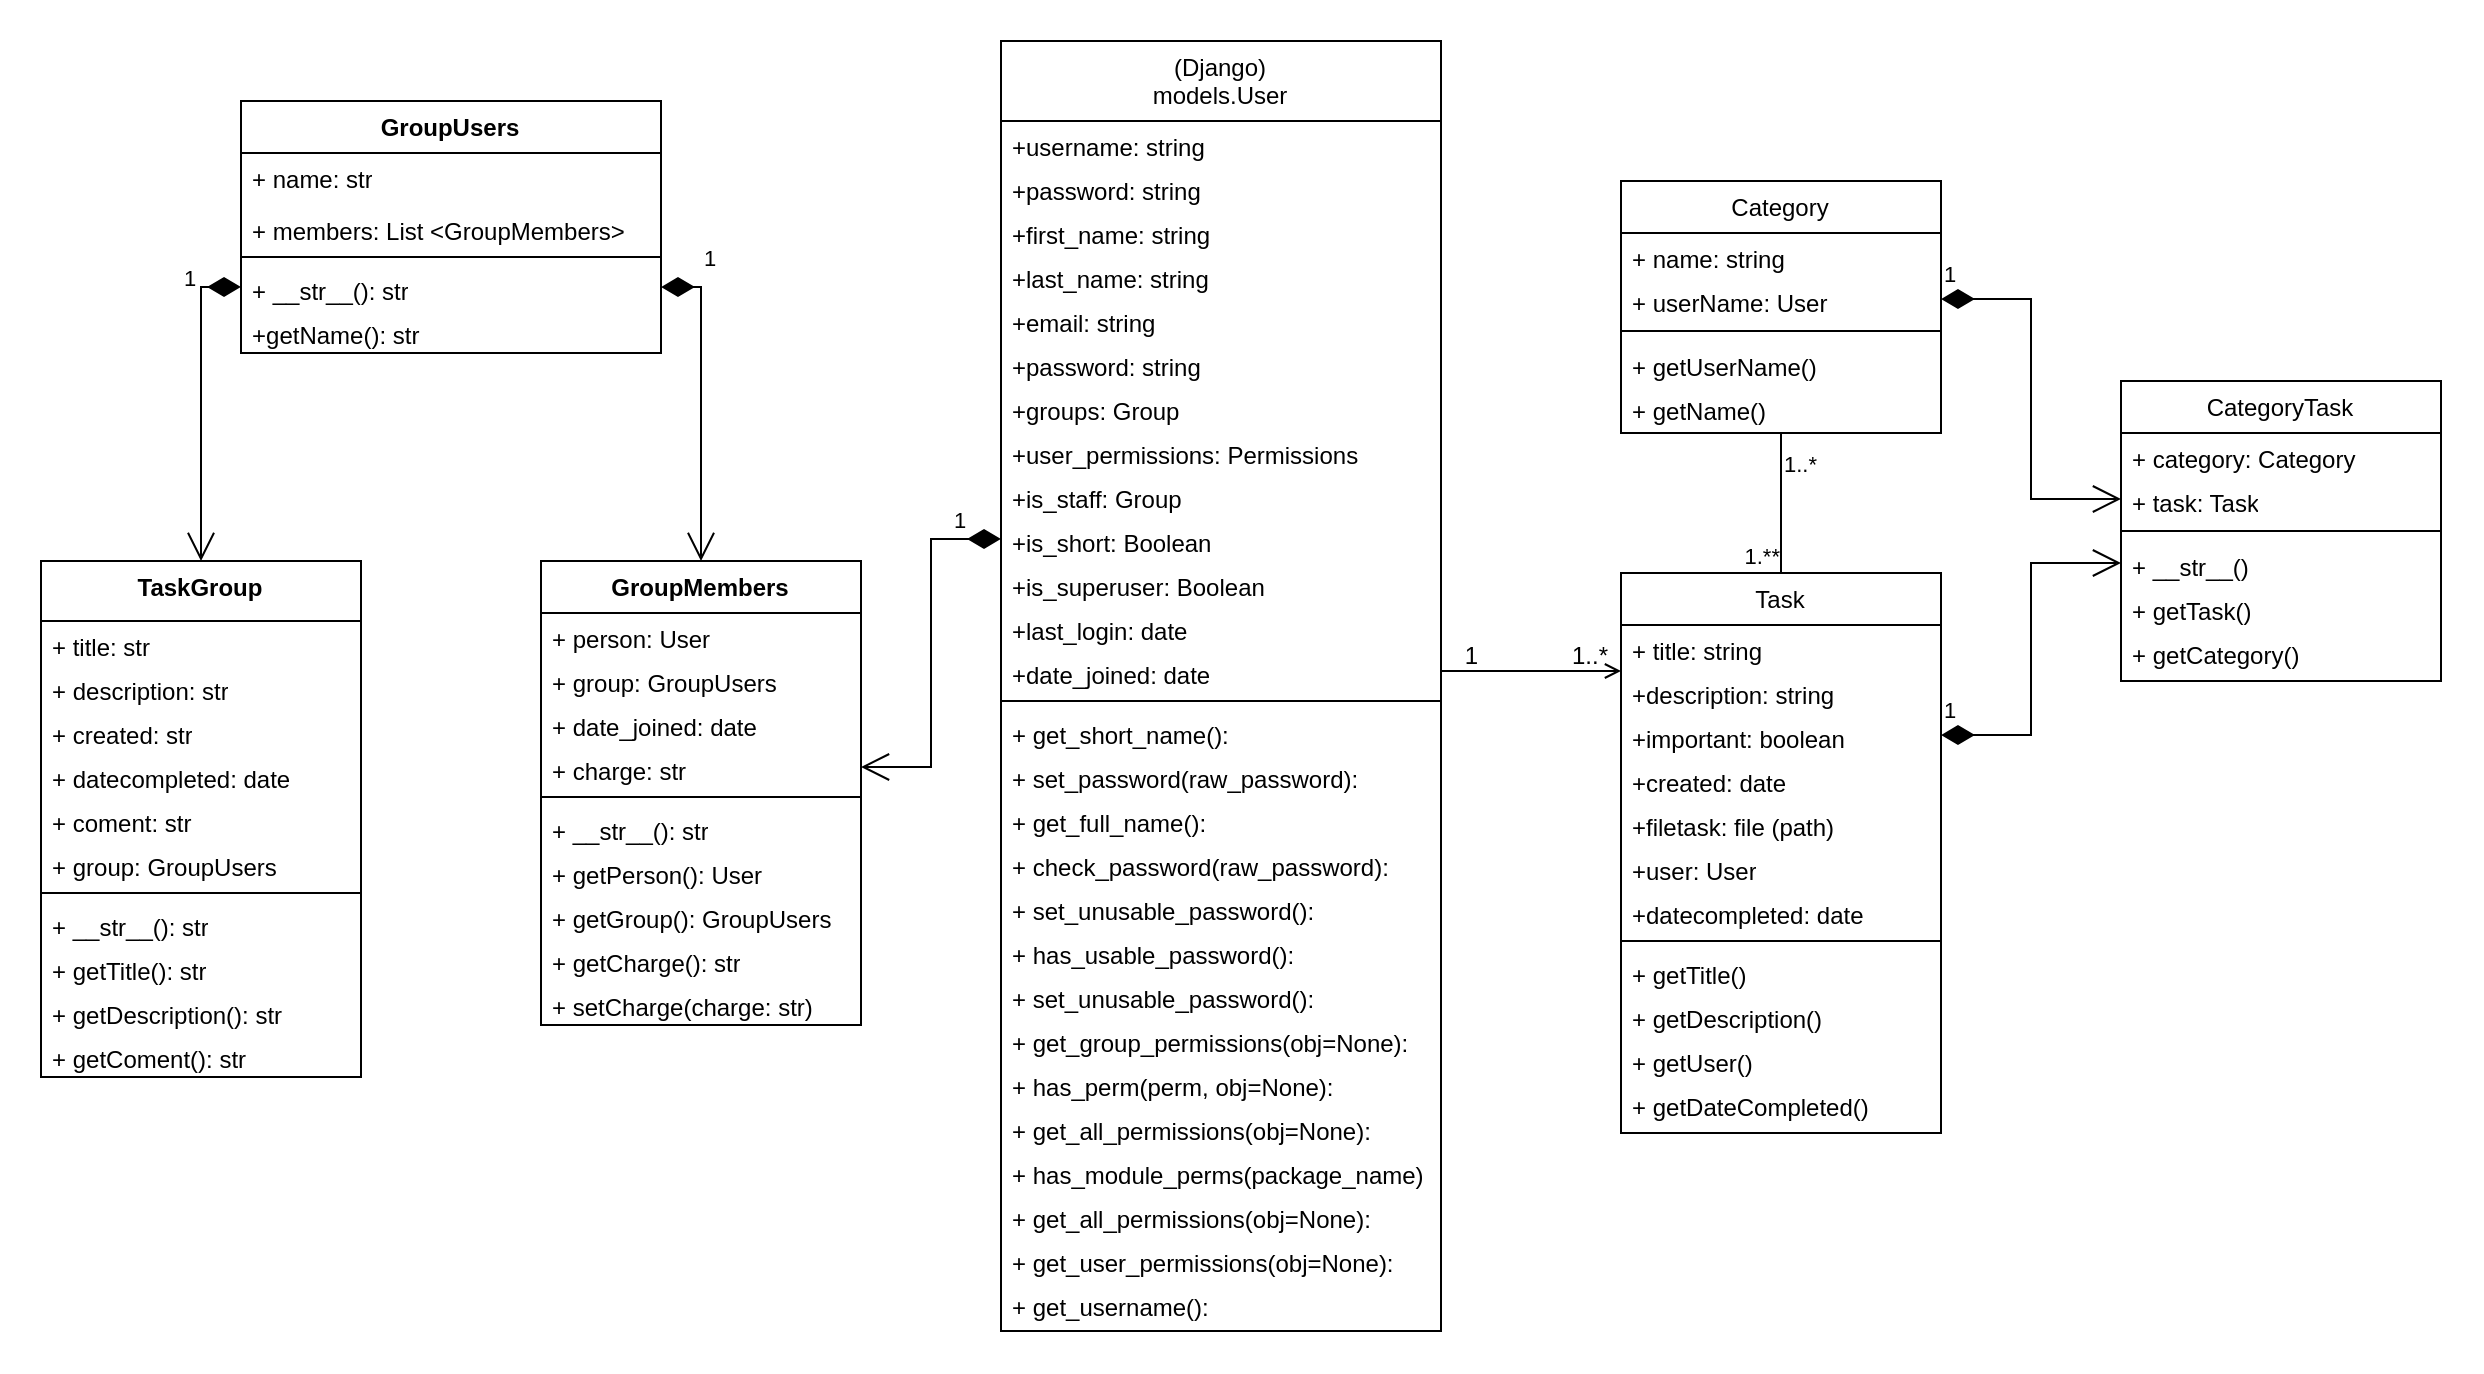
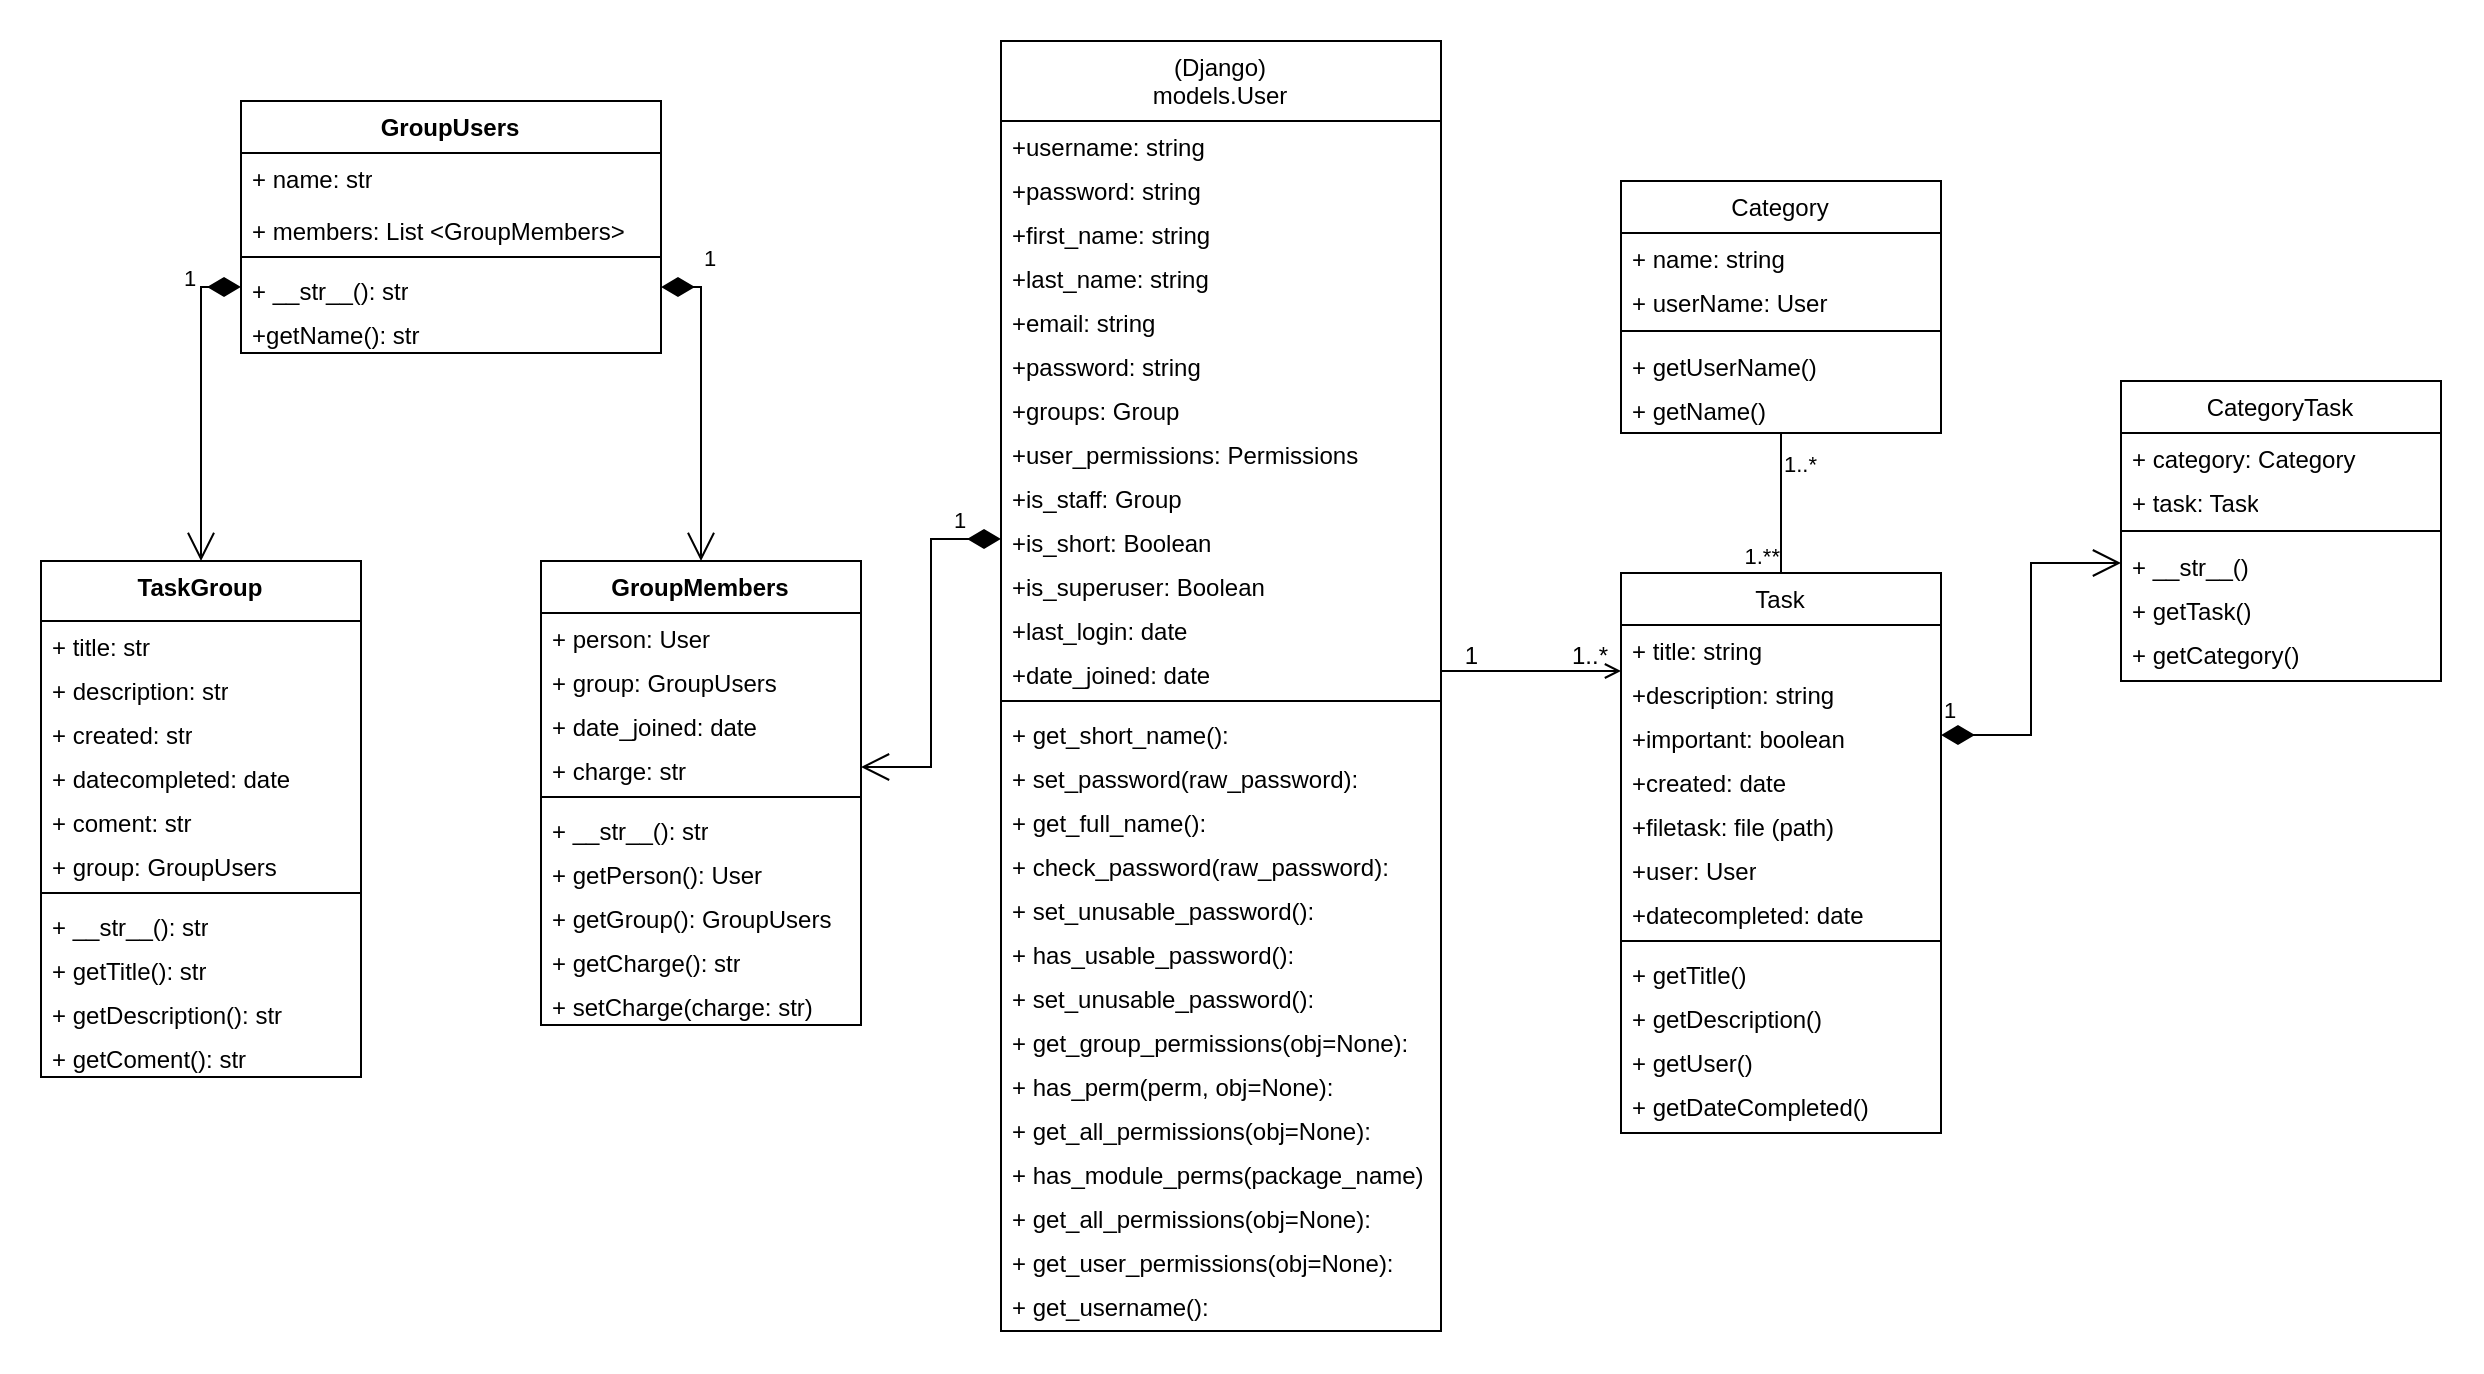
(2031, 412) -> none
